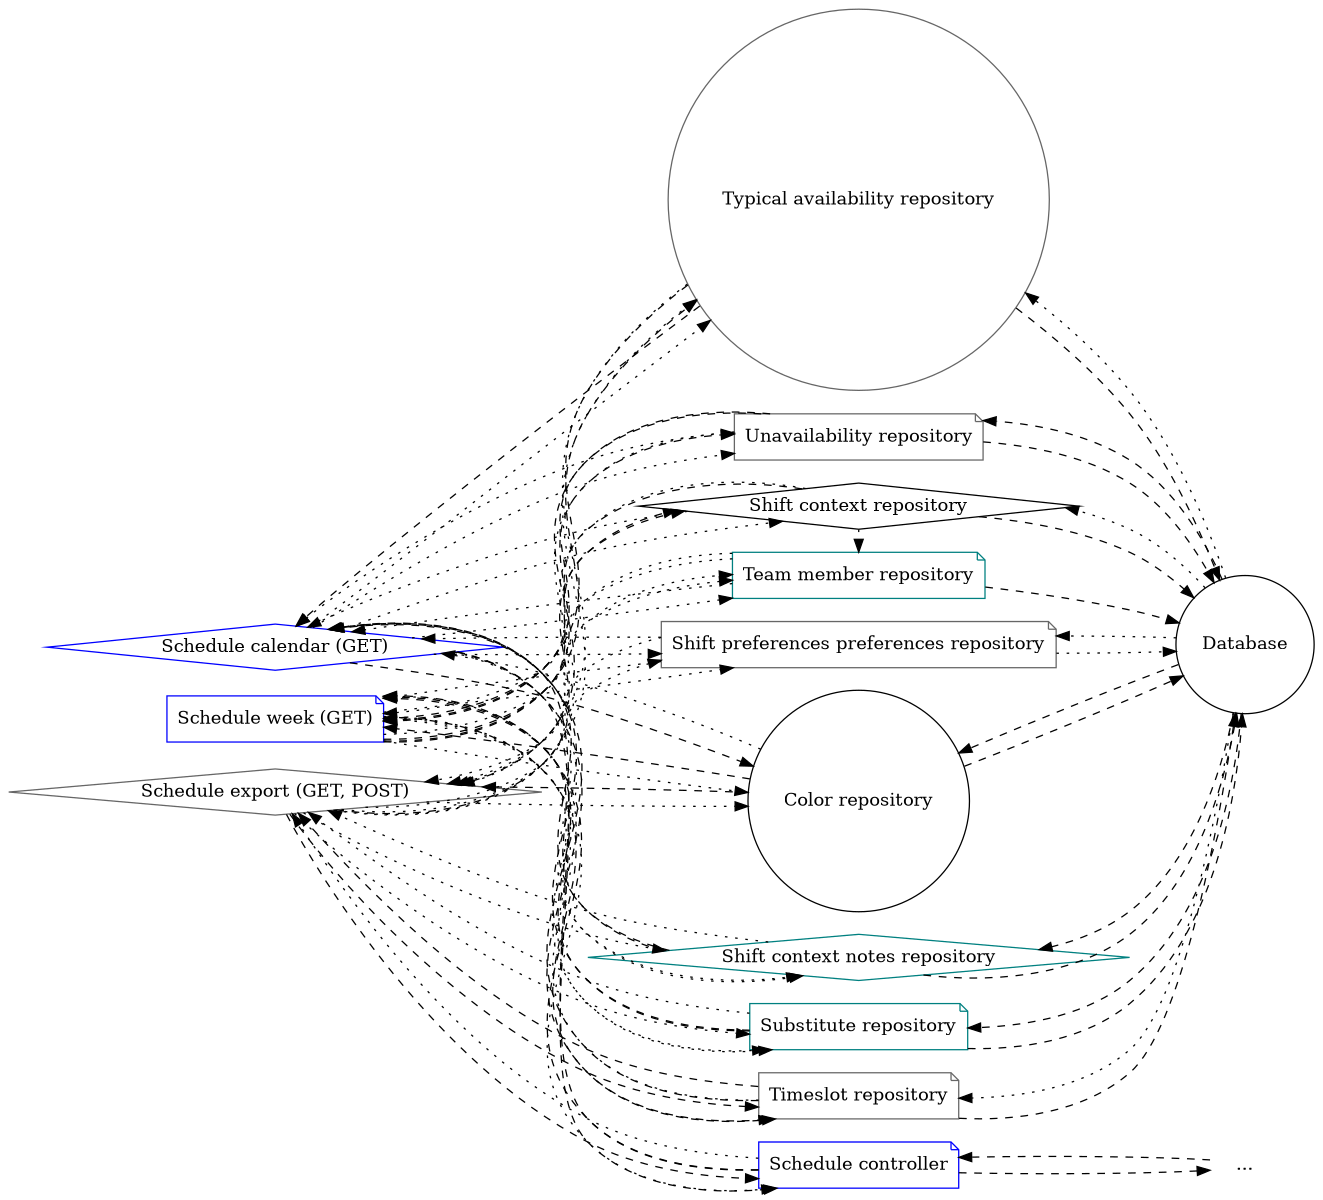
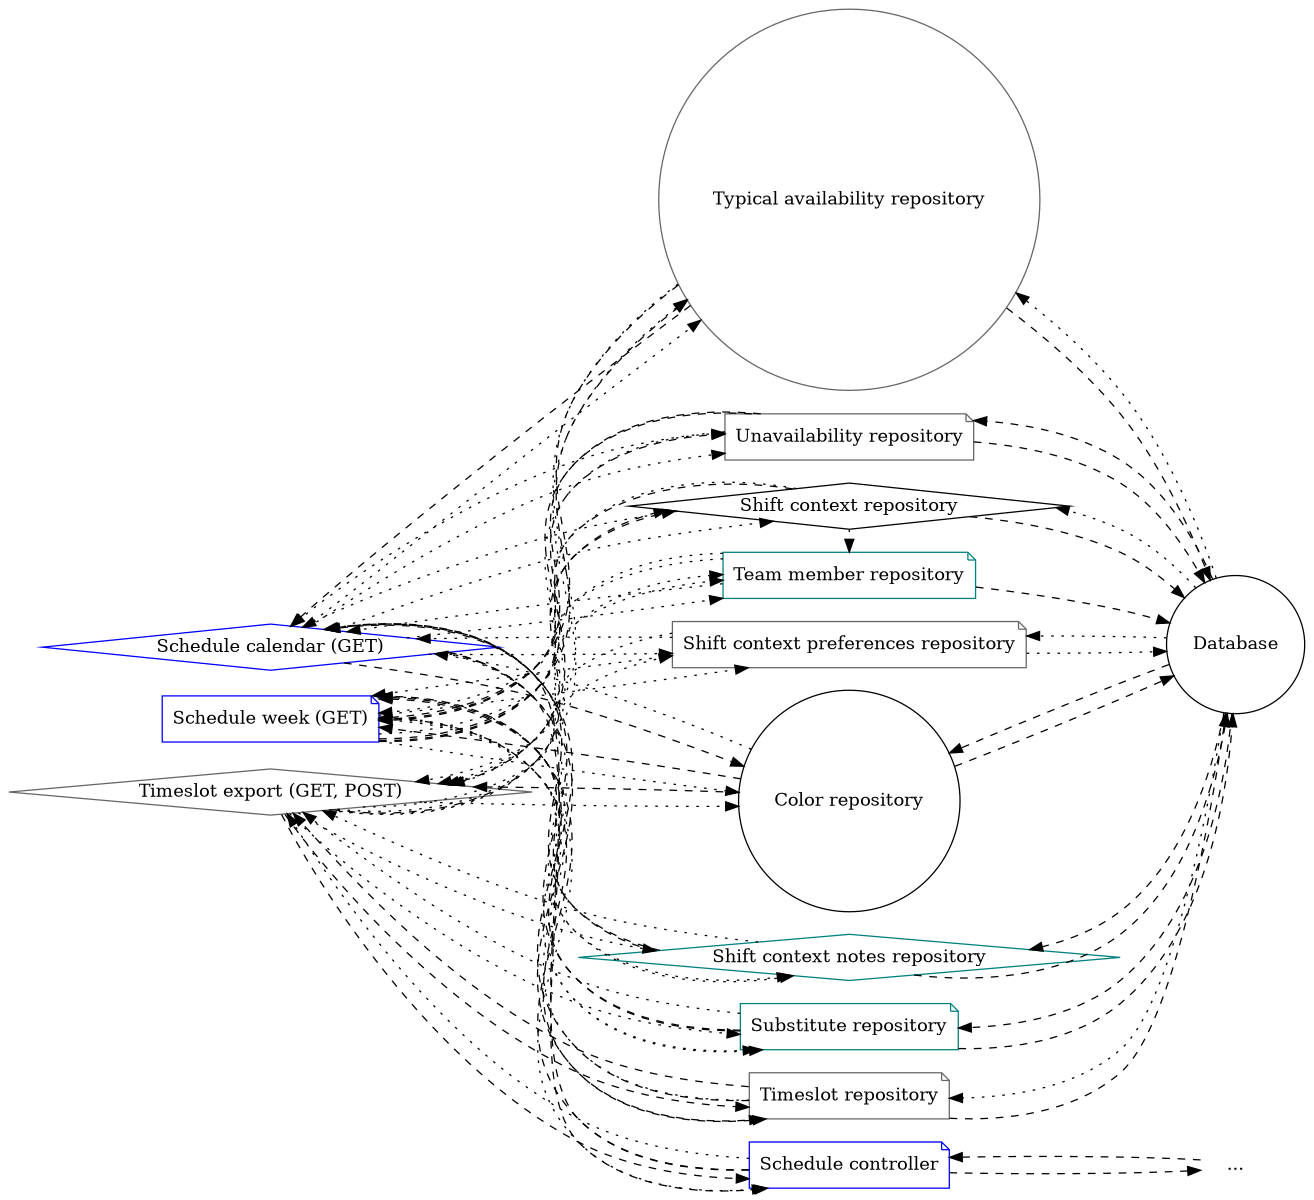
(859, 645) -> (849, 645)
(275, 792) -> (271, 792)
